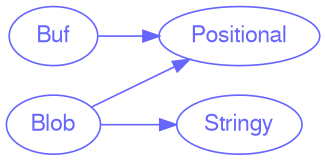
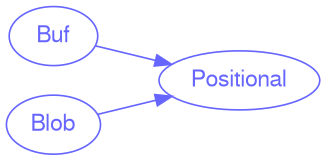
(239, 125) -> none
